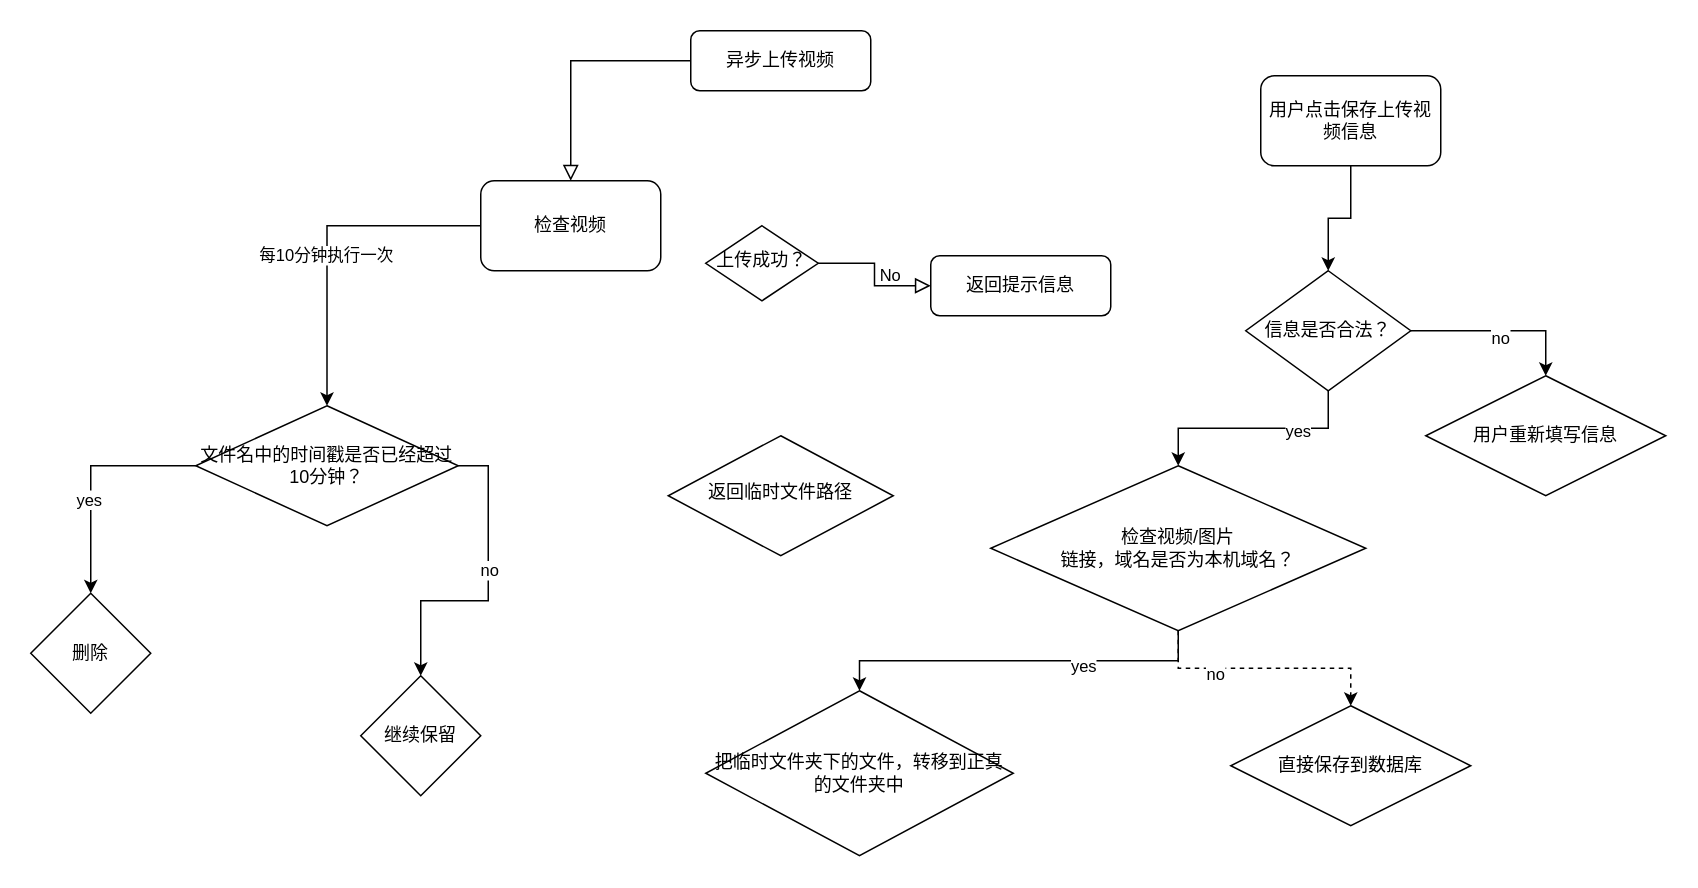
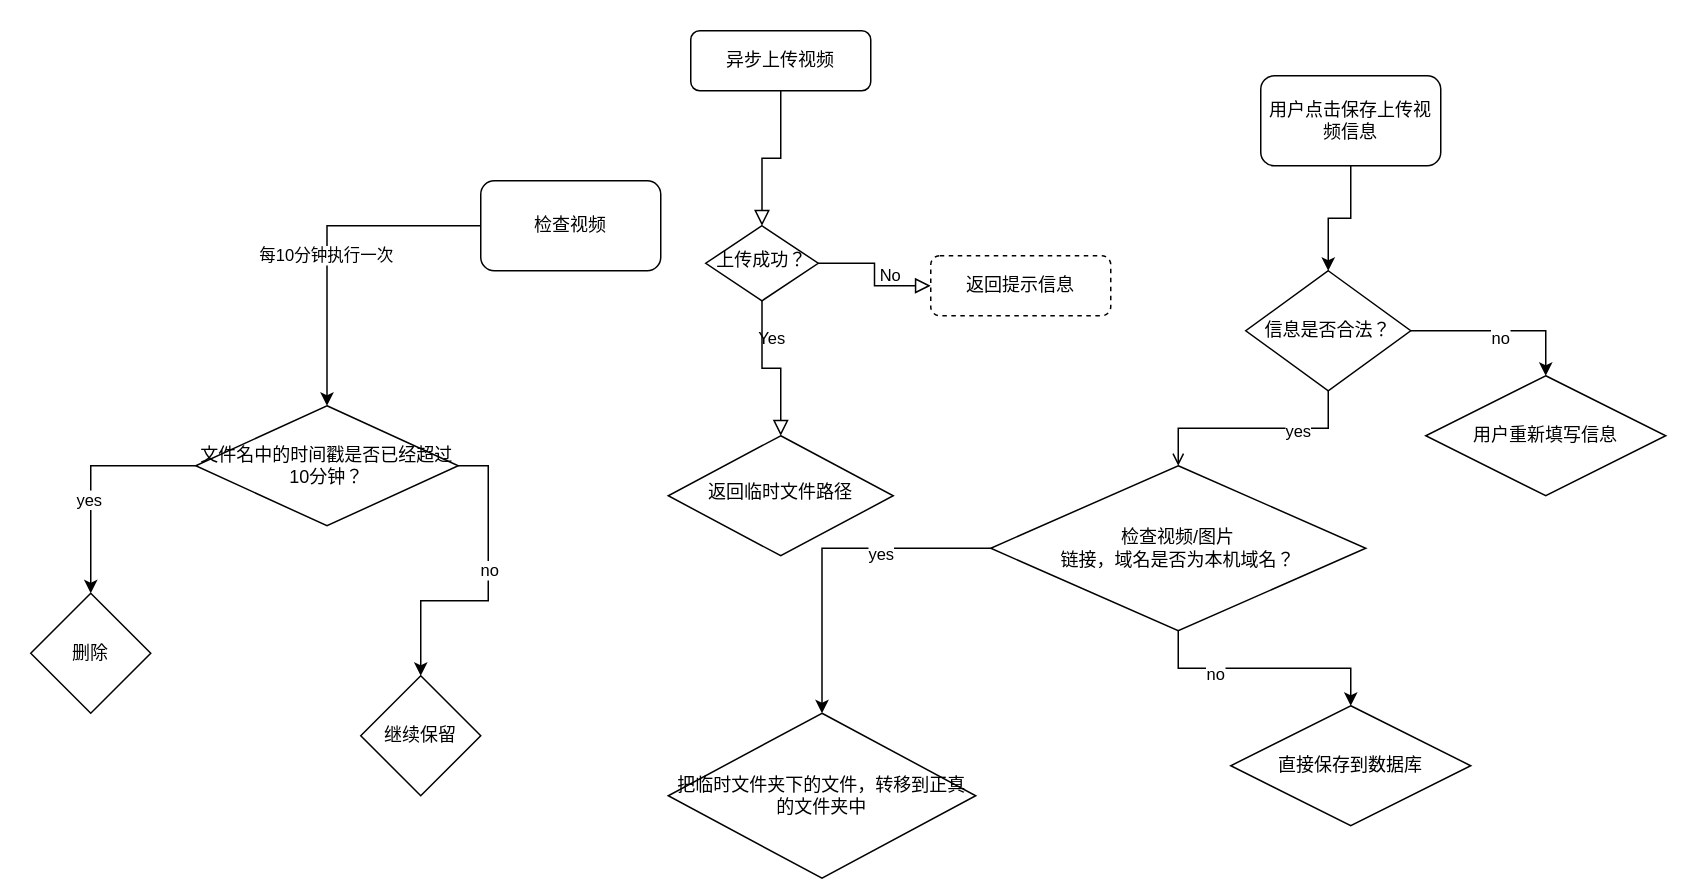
(579, 61) -> (780, 158)
(1021, 286) -> (1021, 286)
none -> (763, 368)
(1178, 454) -> (1178, 456)
(1300, 668) -> (1300, 668)
(860, 773) -> (822, 796)
